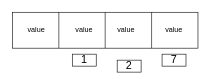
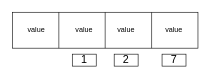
(129, 66) -> (126, 60)
